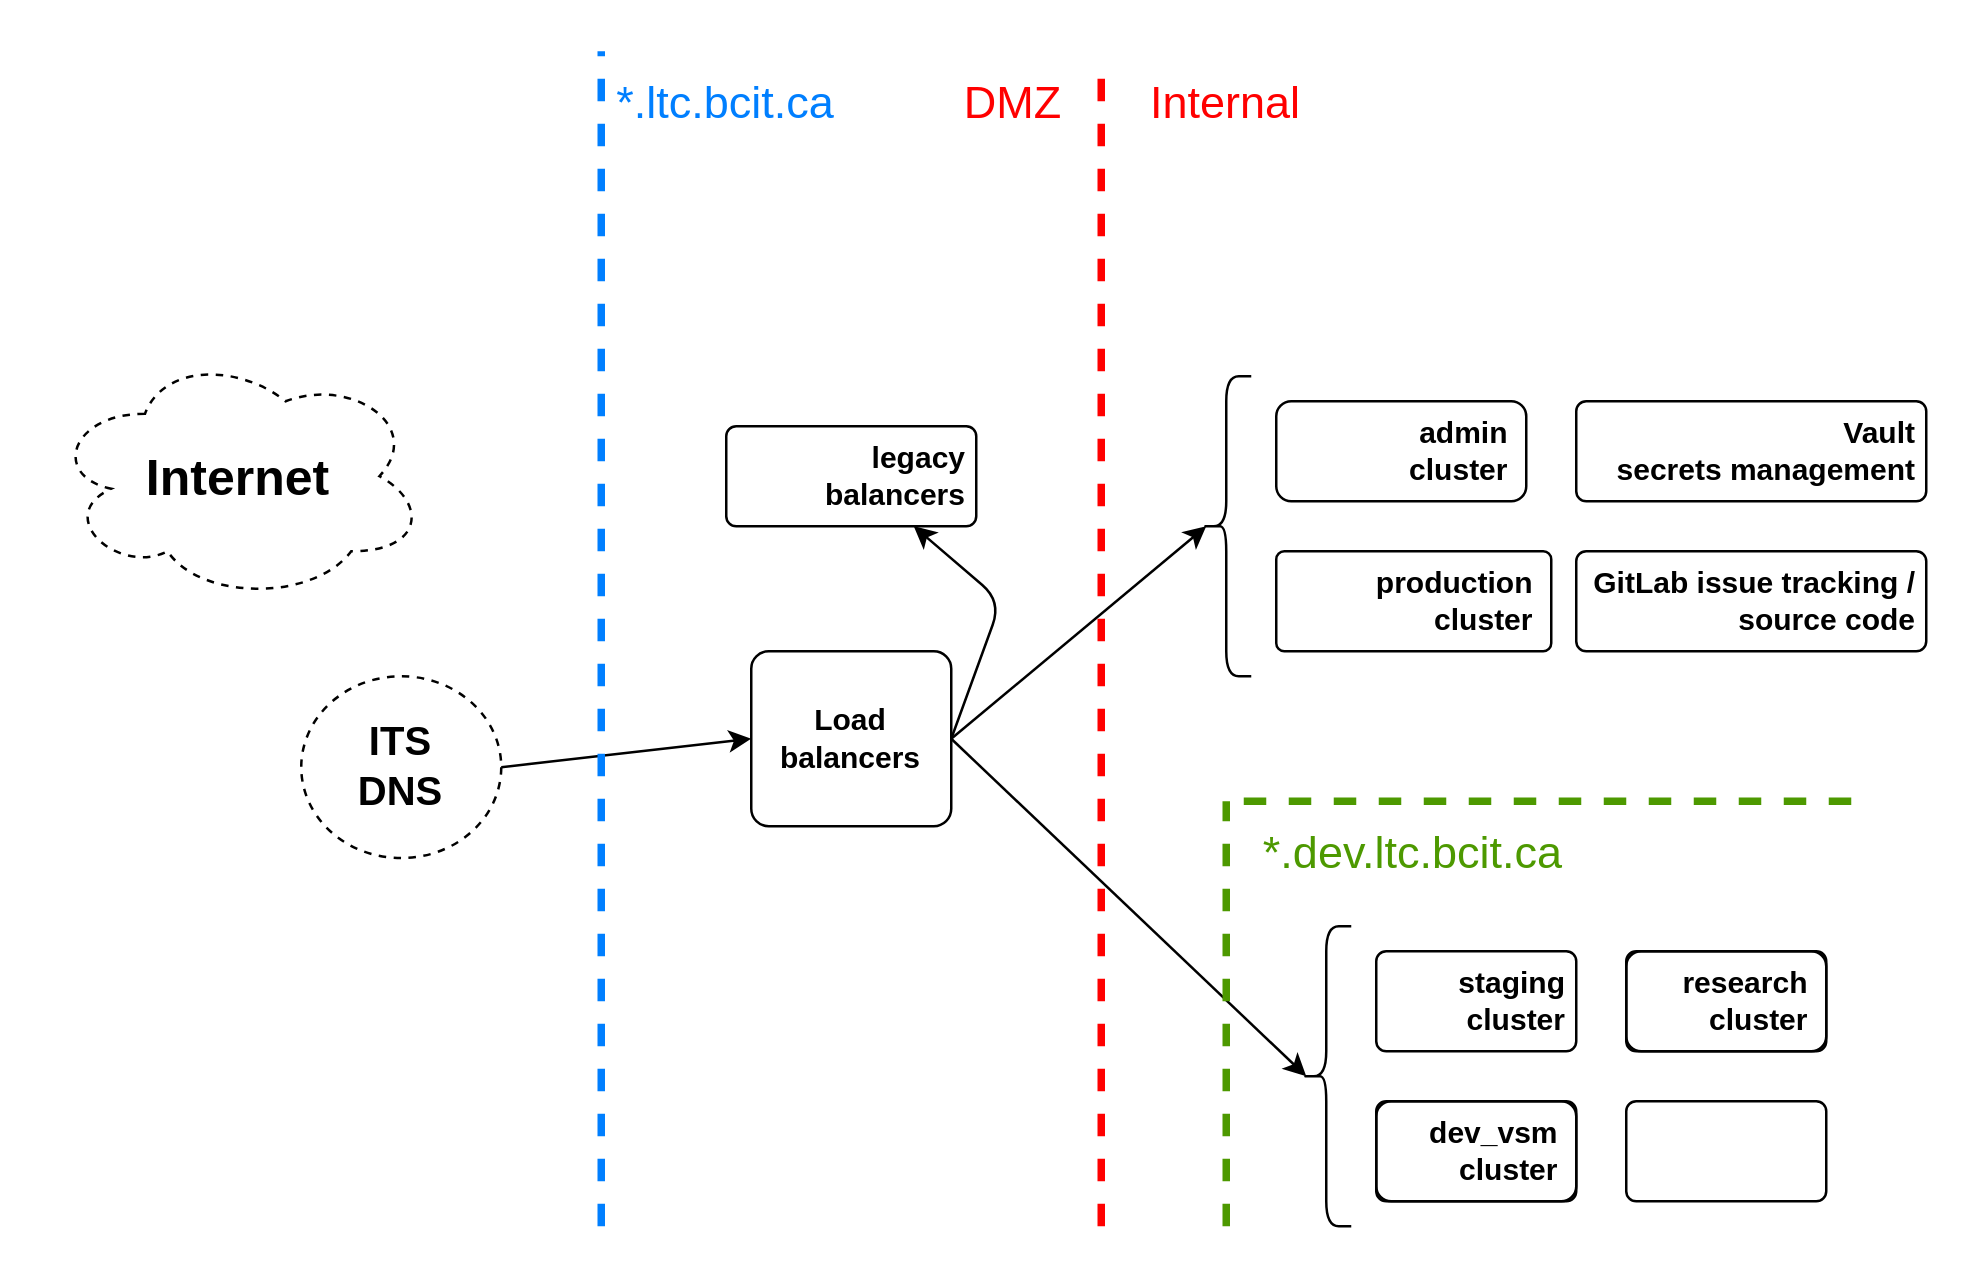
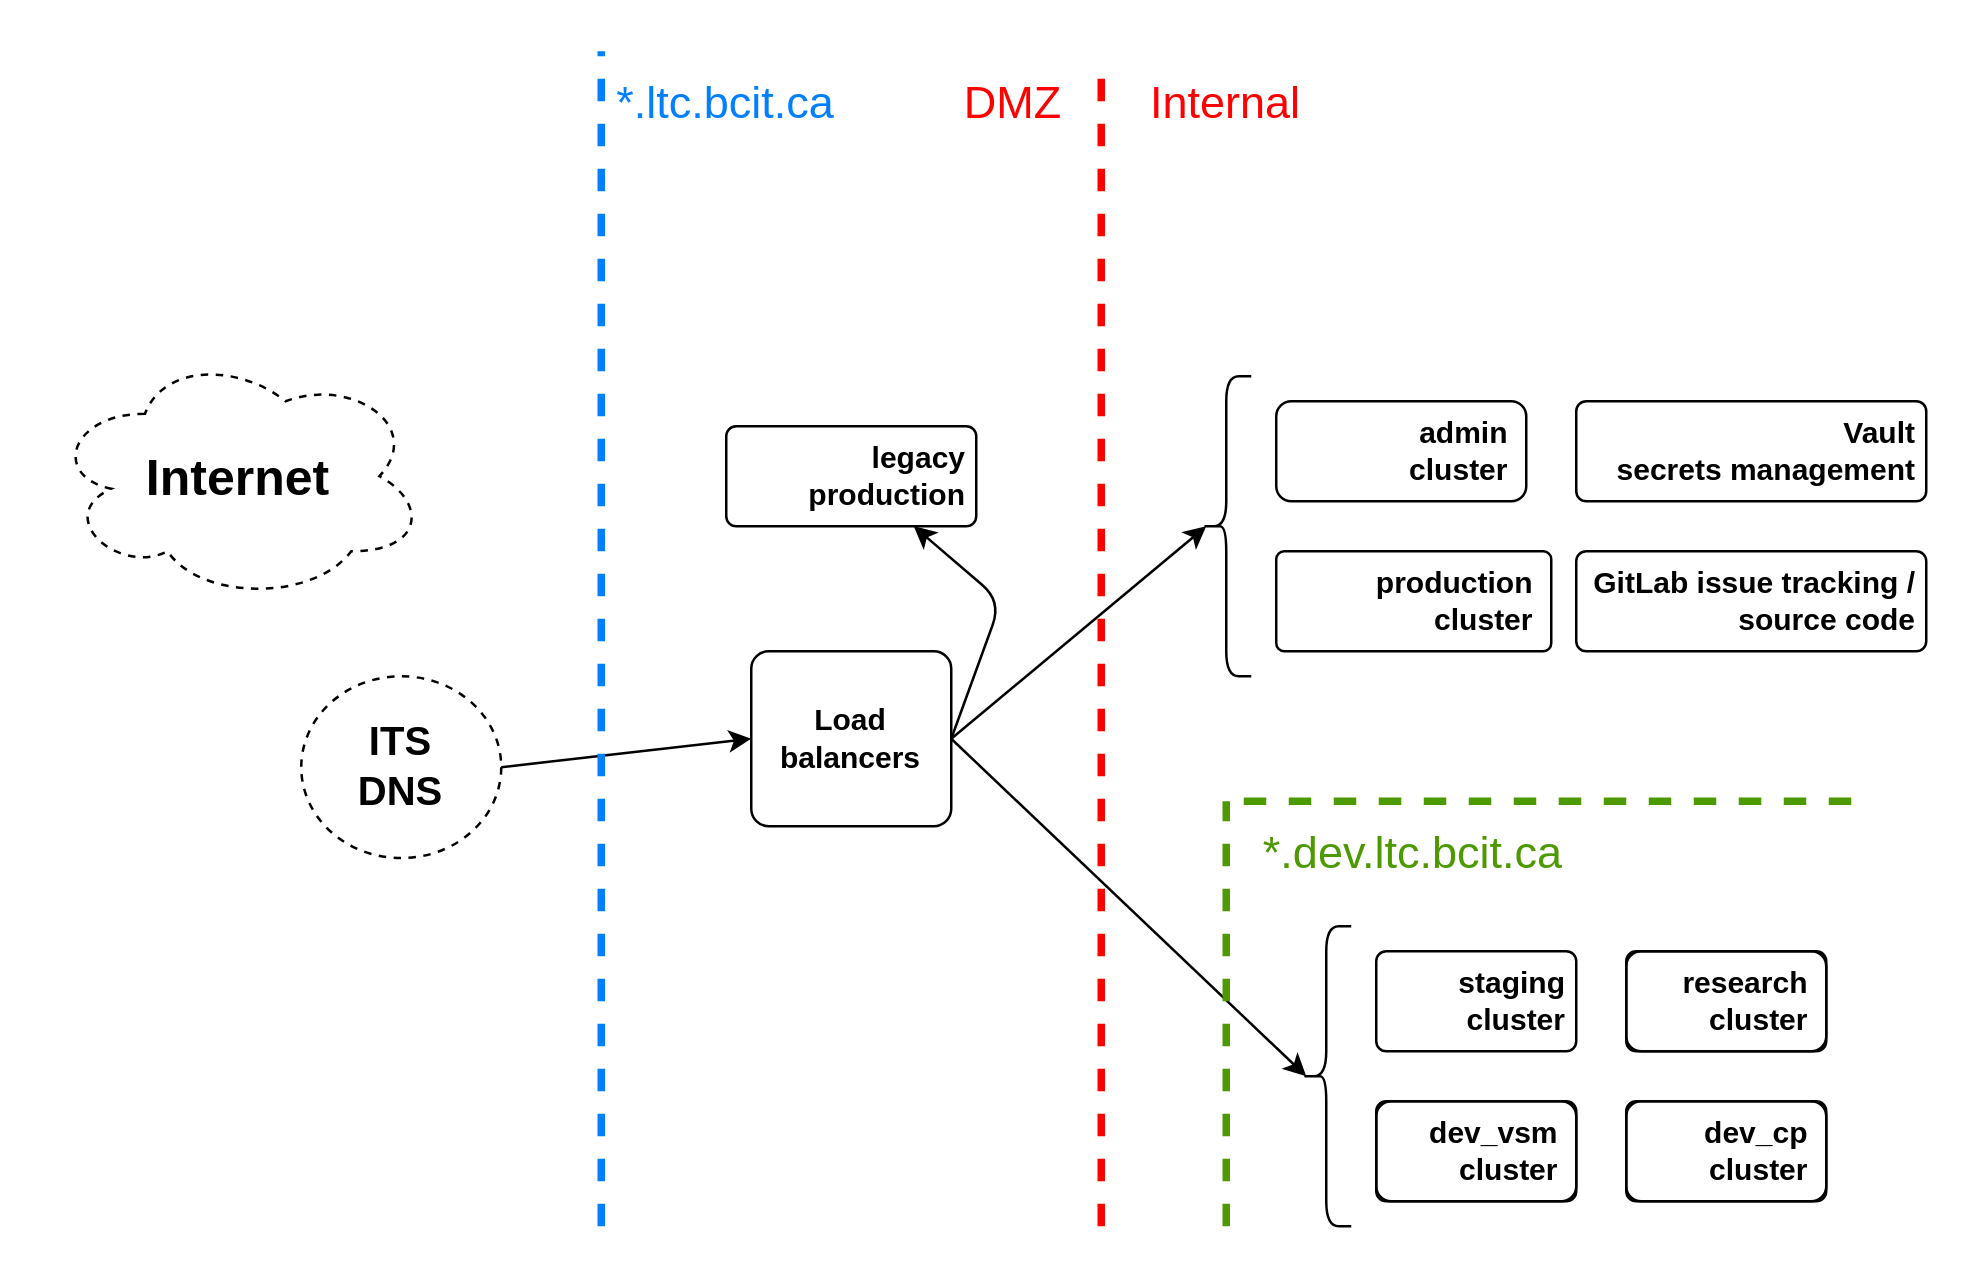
(846, 476) -> (846, 476)
none -> (1726, 1151)
